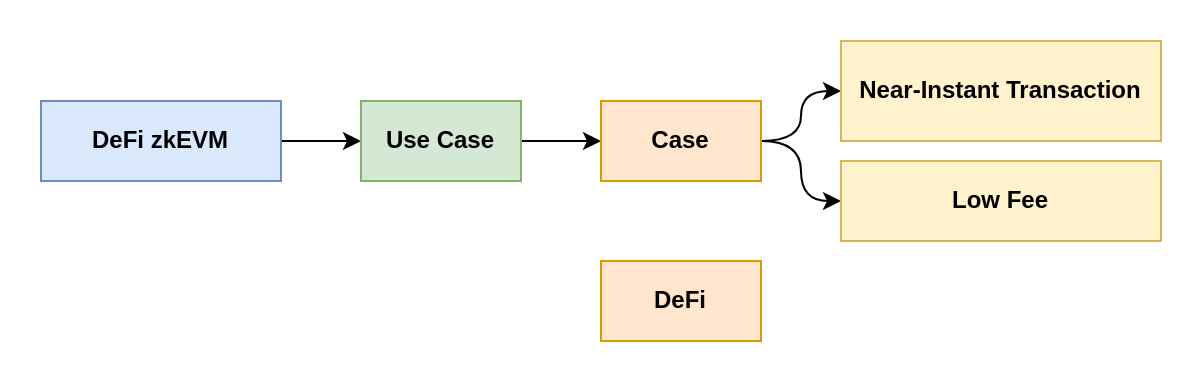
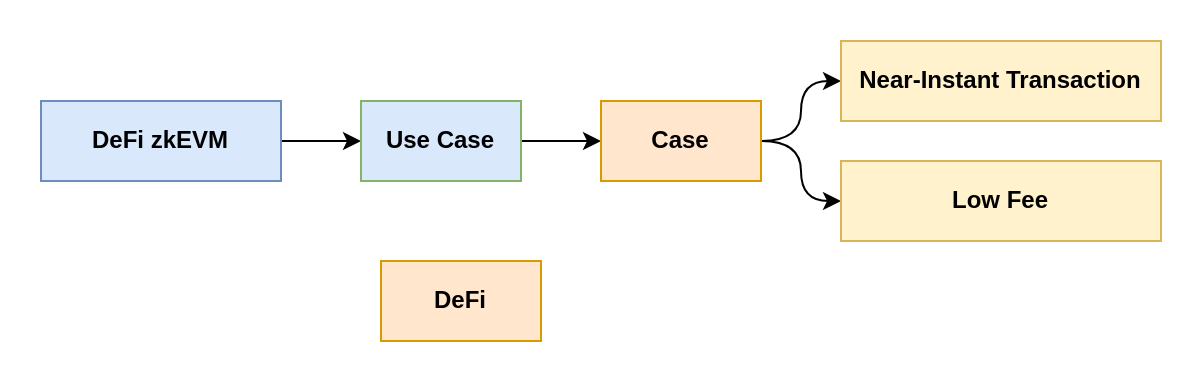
(1001, 91) -> (1001, 81)
(441, 141) -> (441, 141)
(681, 301) -> (461, 301)
